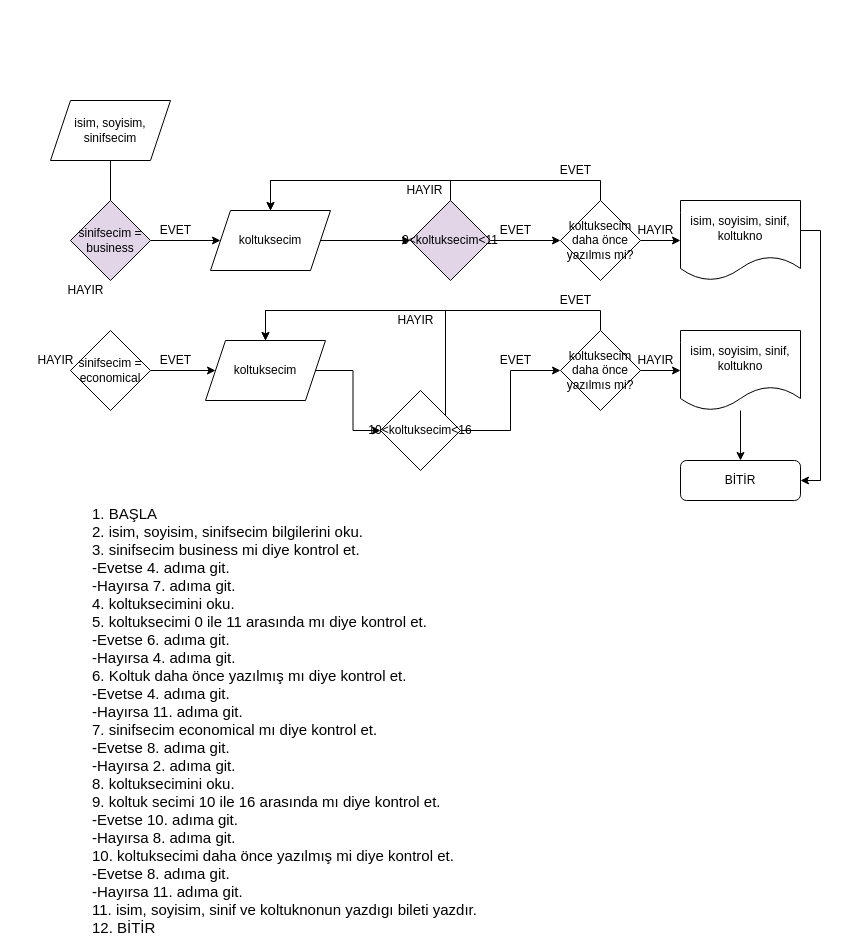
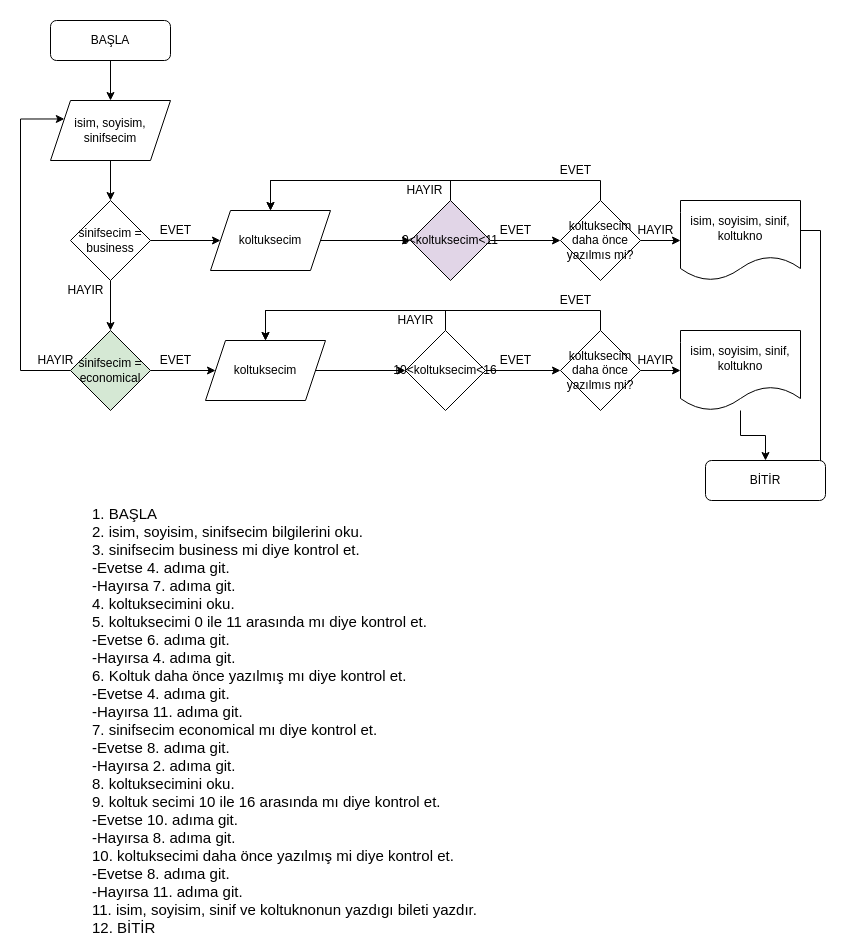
none -> (111, 41)
none -> (111, 77)
(111, 195) -> (111, 192)
(111, 241) -> (111, 241)
none -> (21, 251)
none -> (111, 302)
(111, 371) -> (111, 371)
(421, 431) -> (446, 371)
(741, 481) -> (766, 481)
